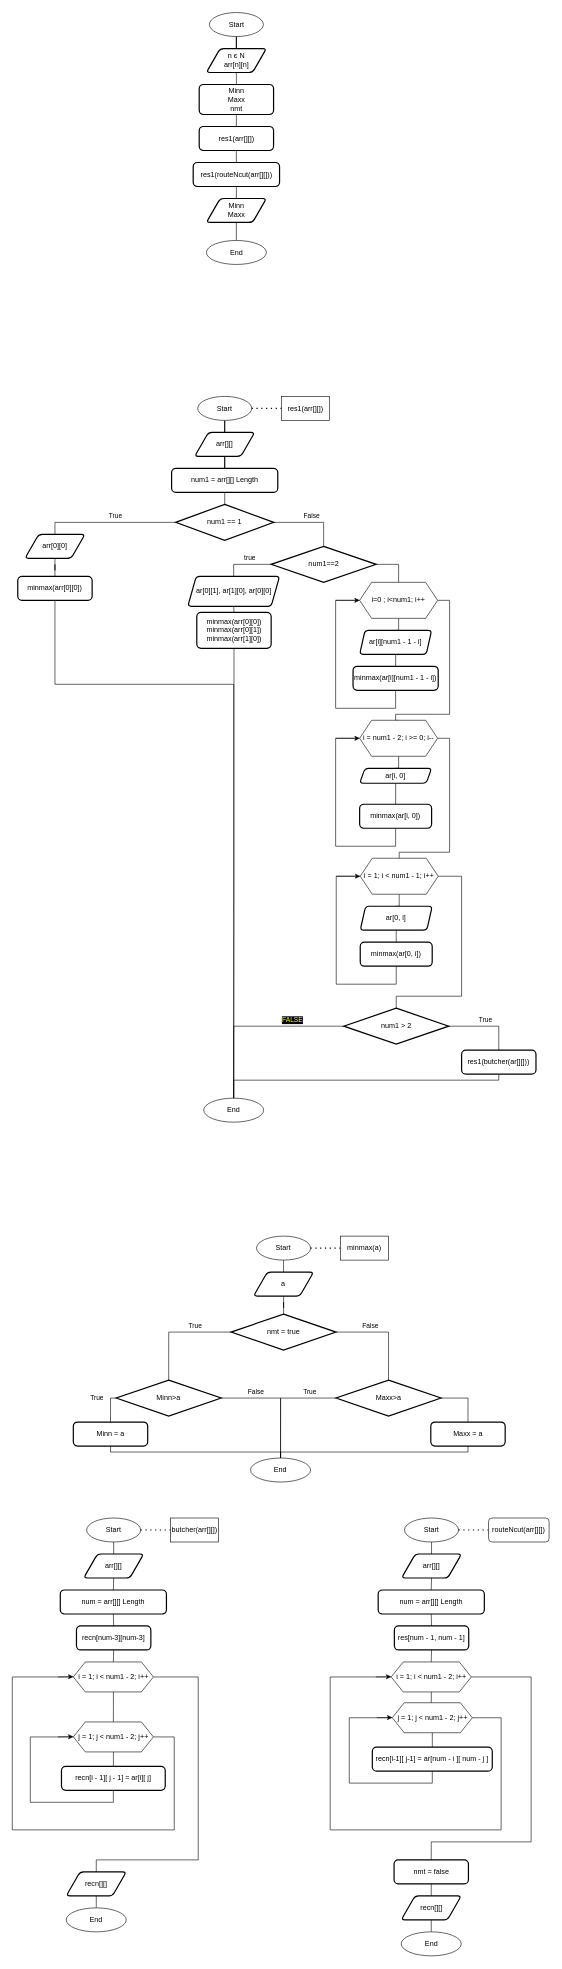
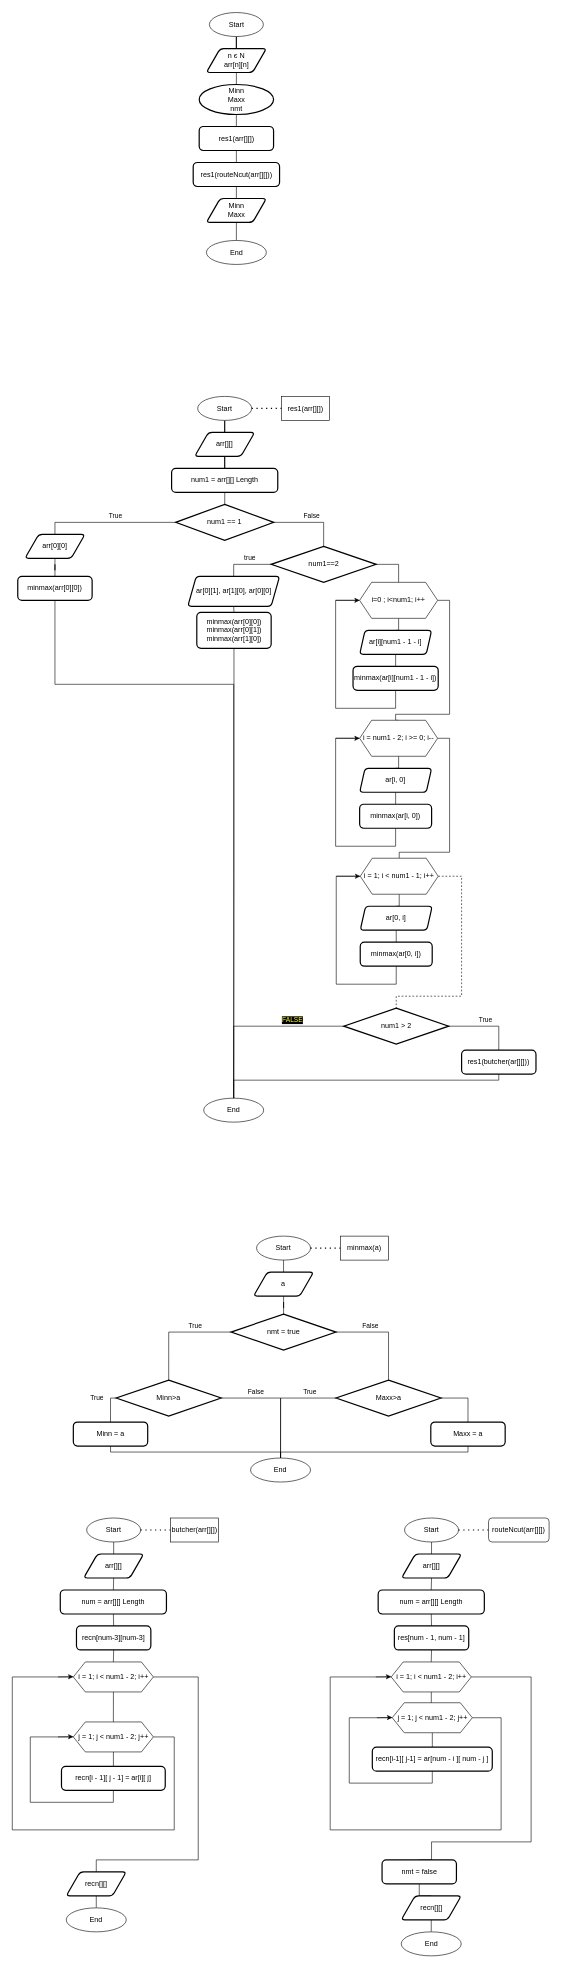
(236, 99) -> (236, 99)
(396, 776) -> (396, 780)
(462, 963) -> (462, 963)
(431, 1872) -> (419, 1872)
